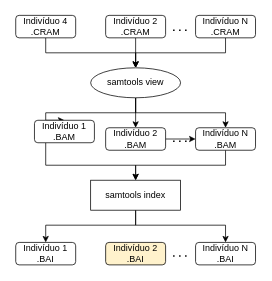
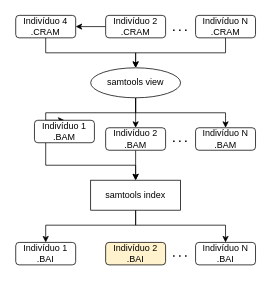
(135, 44) -> (93, 27)
(189, 139) -> (135, 156)
(189, 165) -> none
